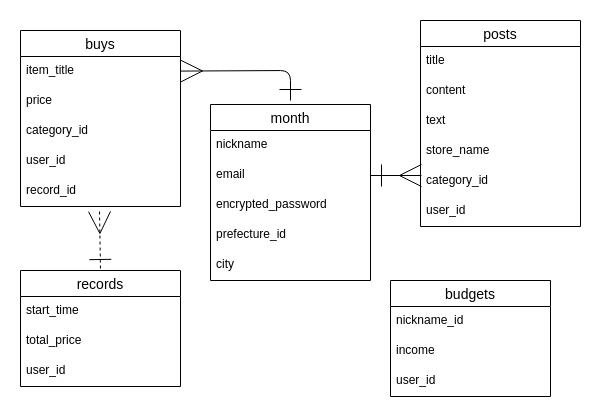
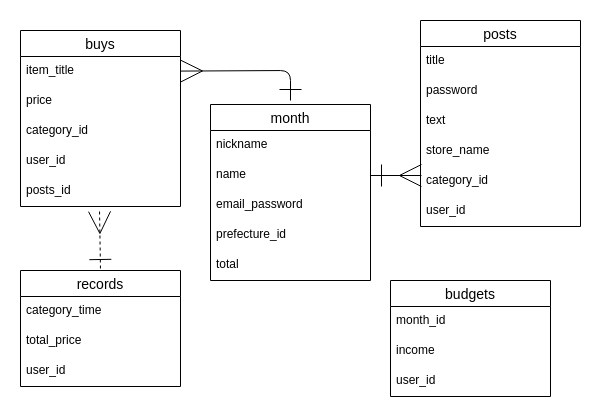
(450, 90) -> (453, 90)
(230, 174) -> (229, 174)
(55, 190) -> (51, 190)
(276, 204) -> (260, 204)
(228, 264) -> (231, 264)
(58, 310) -> (68, 310)
(430, 320) -> (421, 320)
